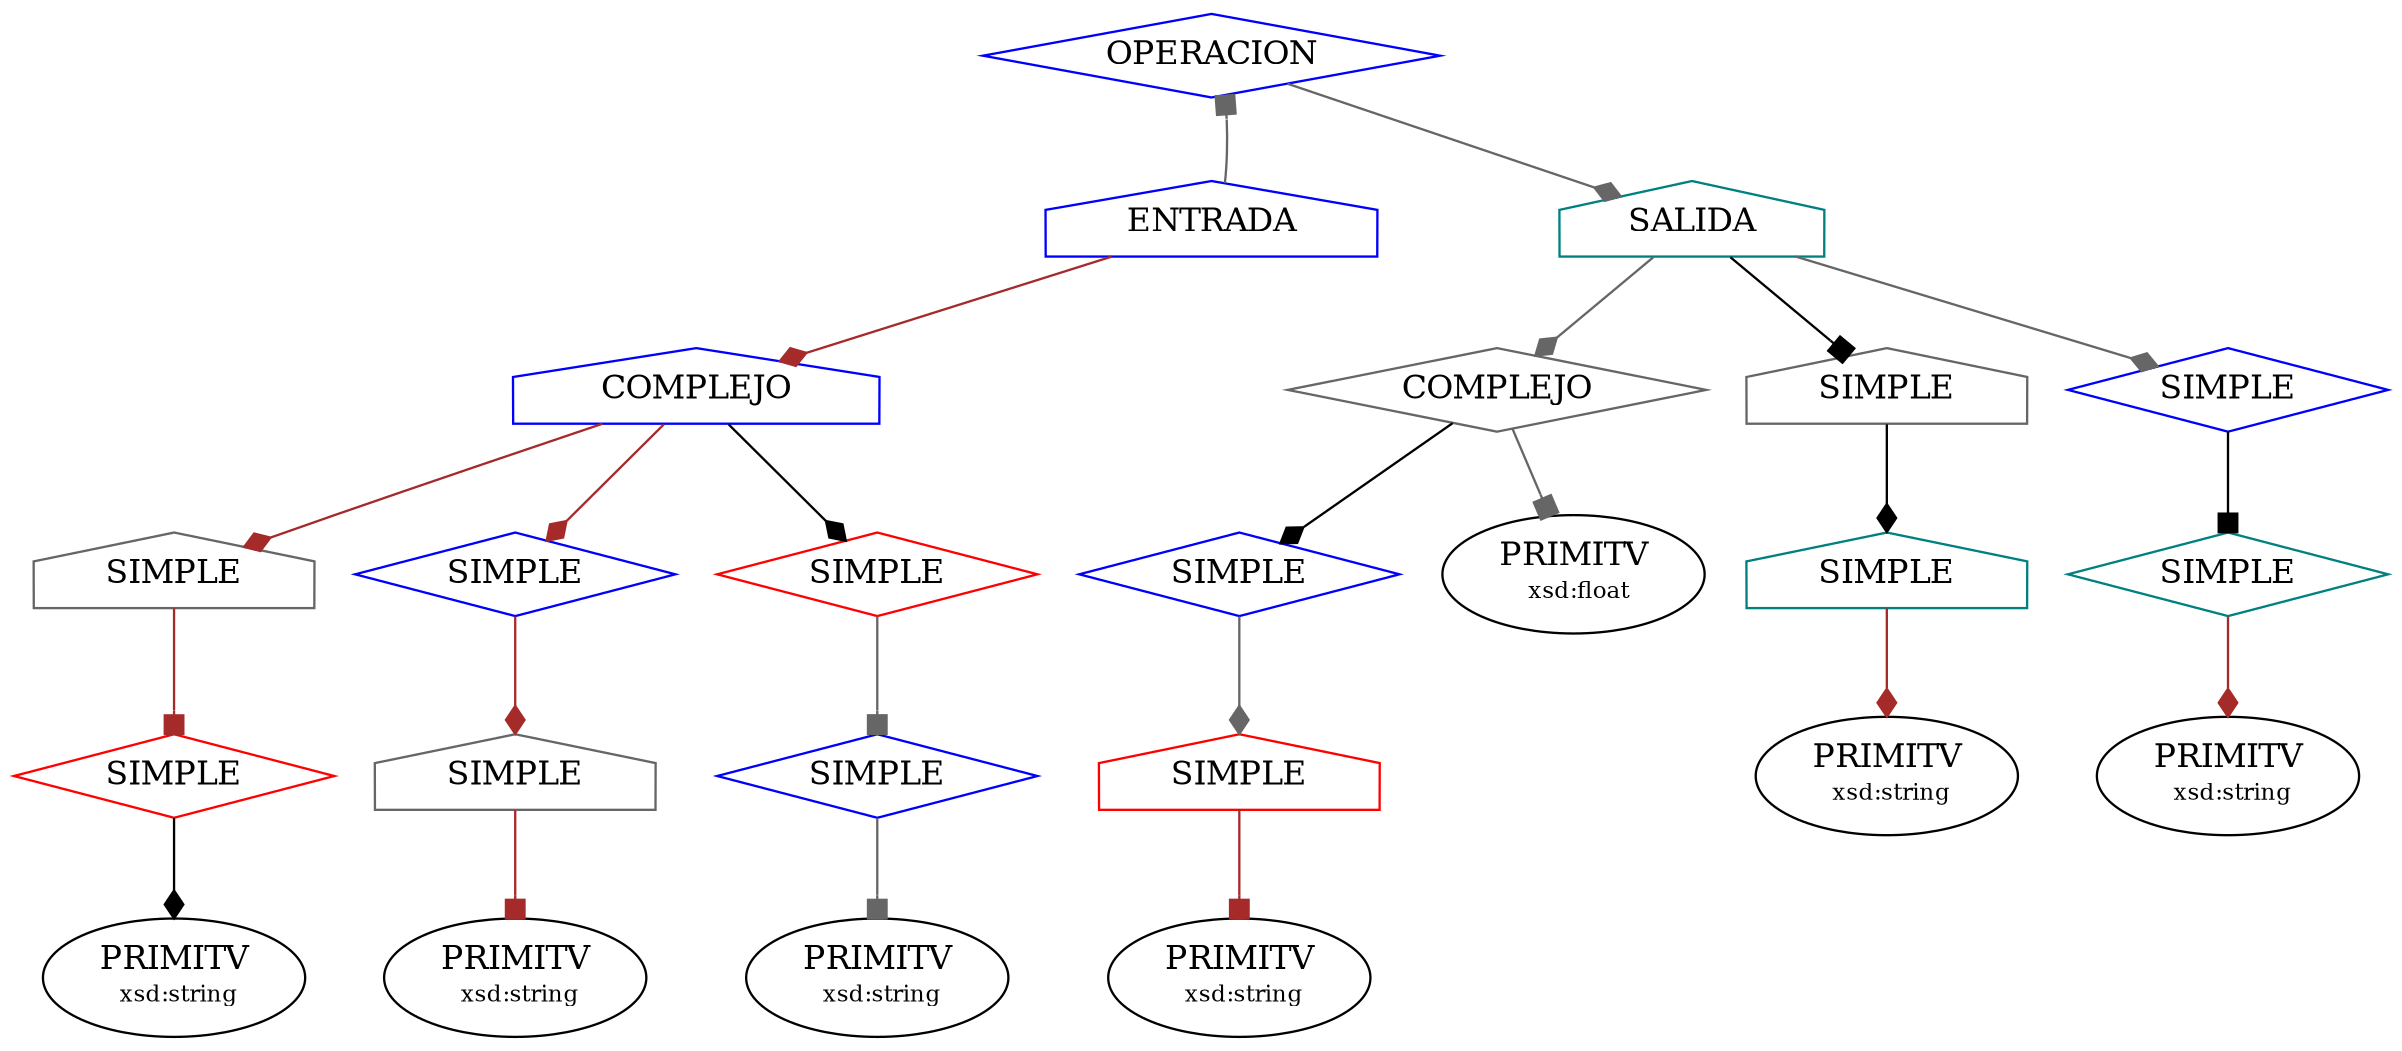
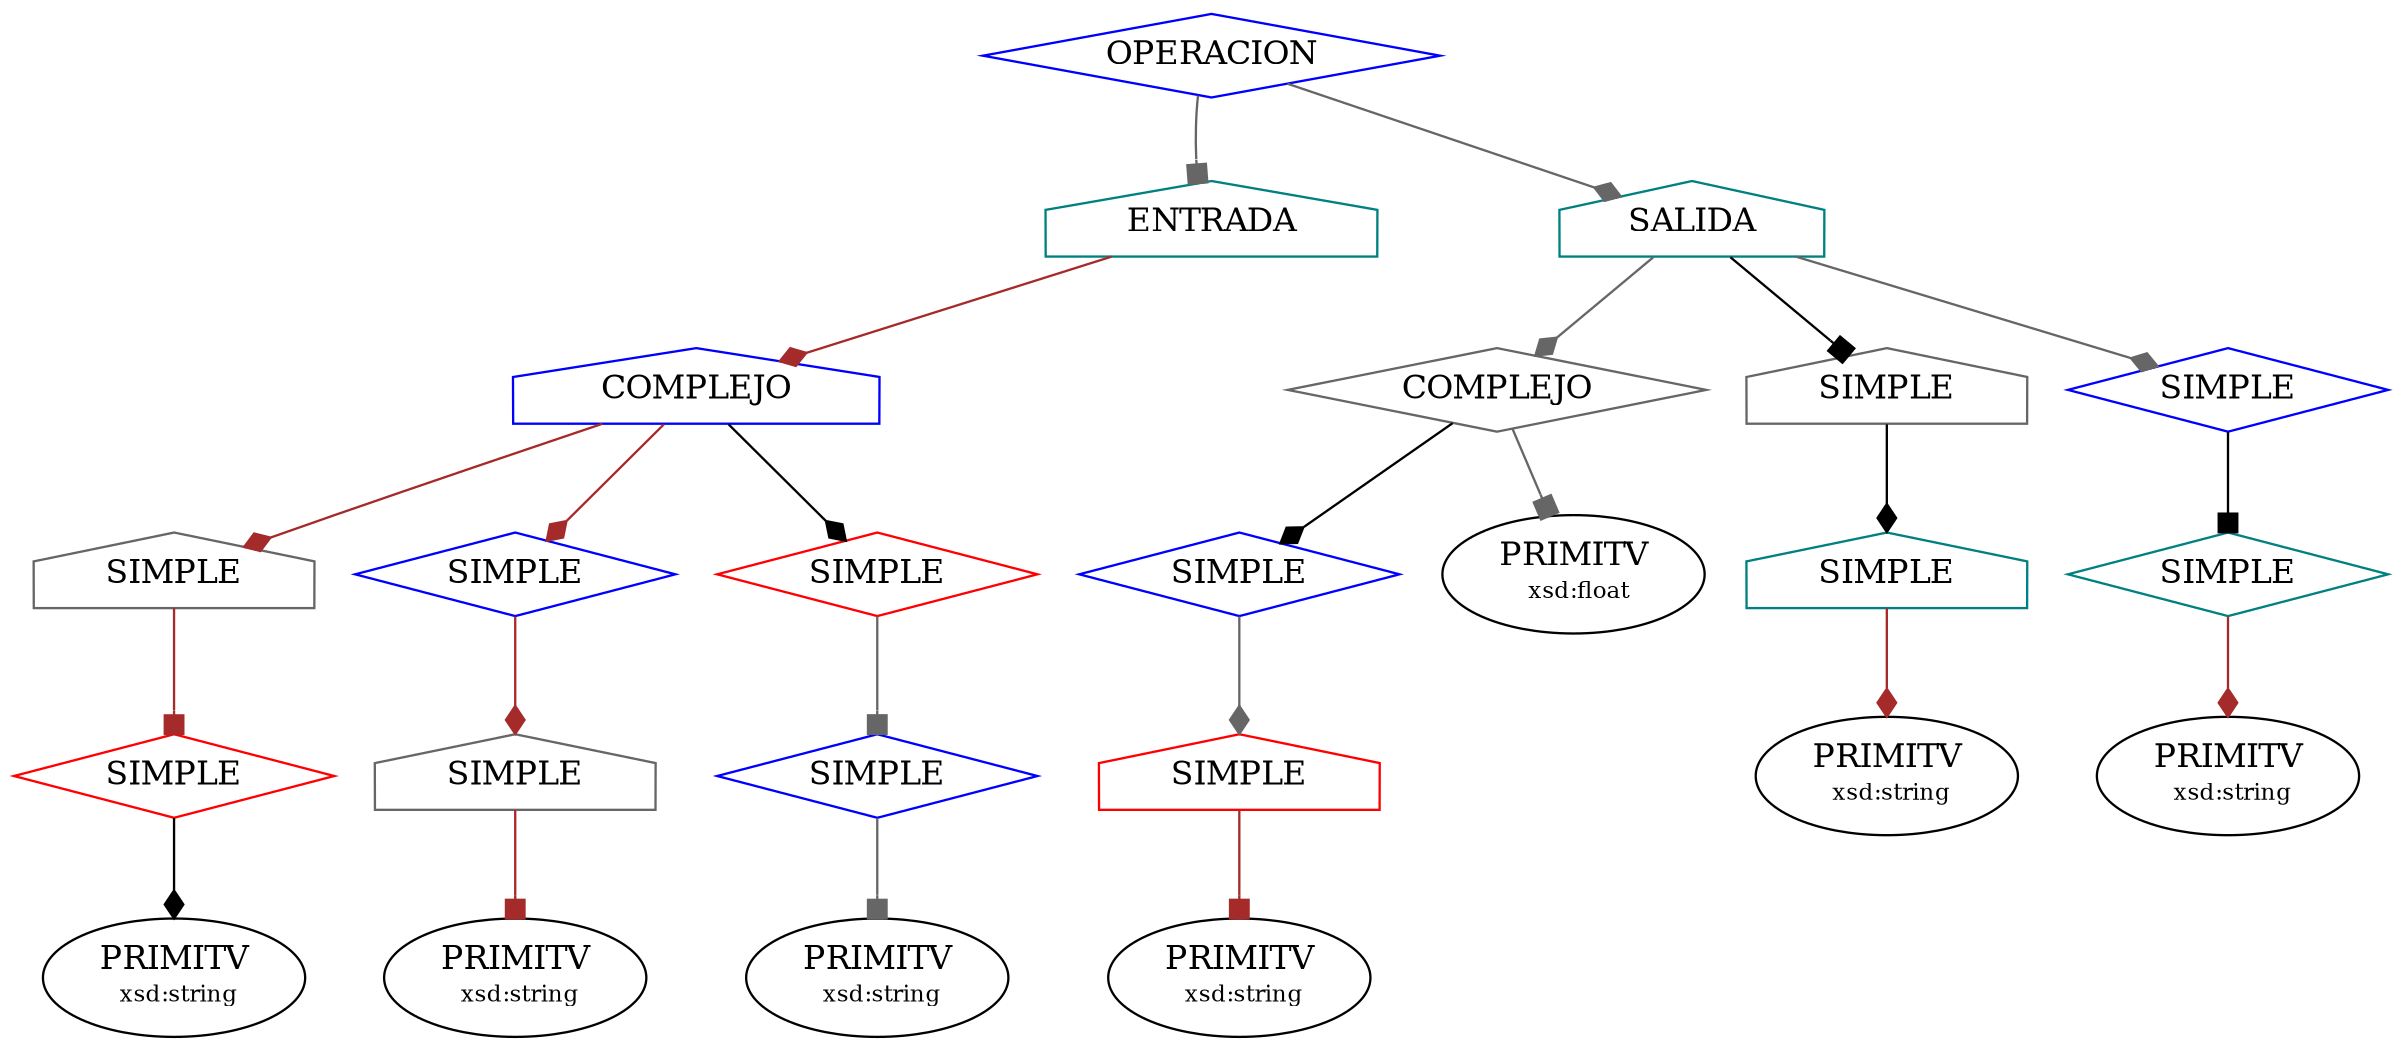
(1227, 151) -> (1196, 127)
(1211, 223) -> (1211, 223)
